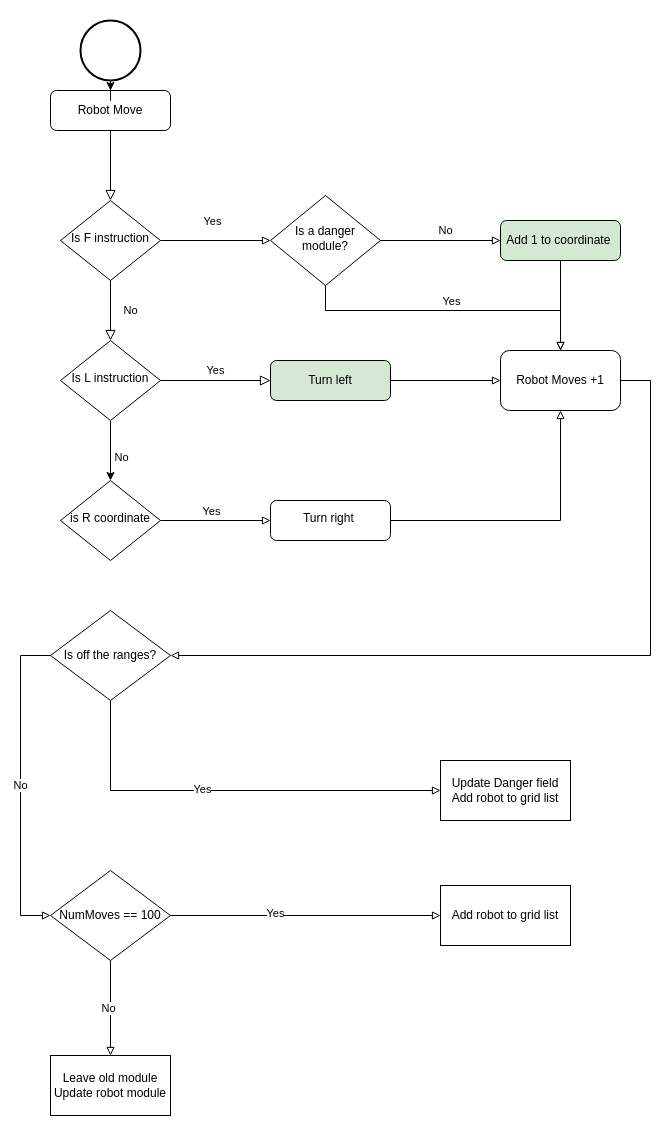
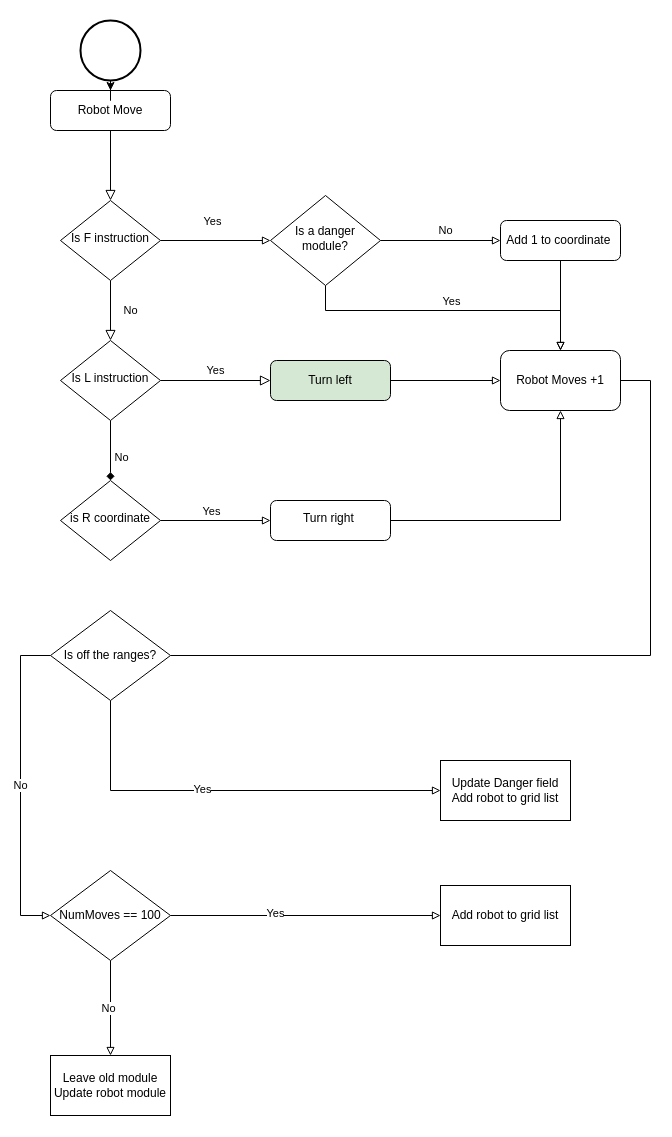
(561, 241) -> (561, 241)
(111, 472) -> (111, 472)
(180, 656) -> (177, 656)
